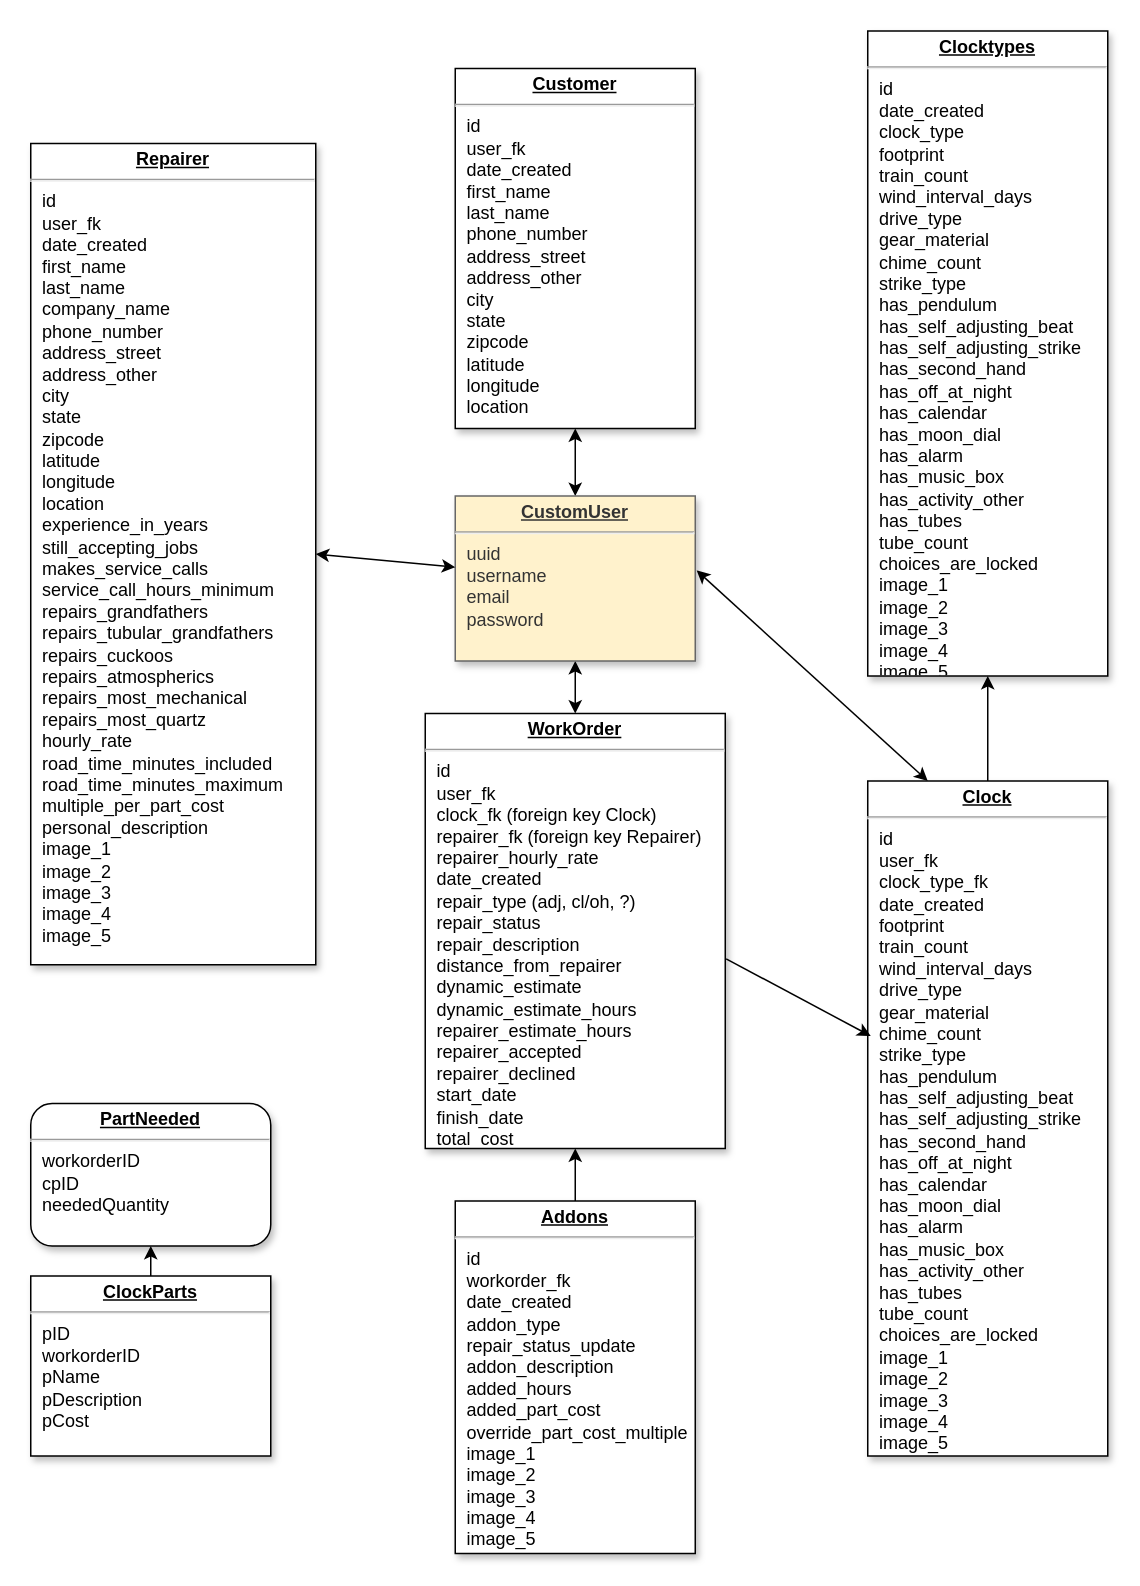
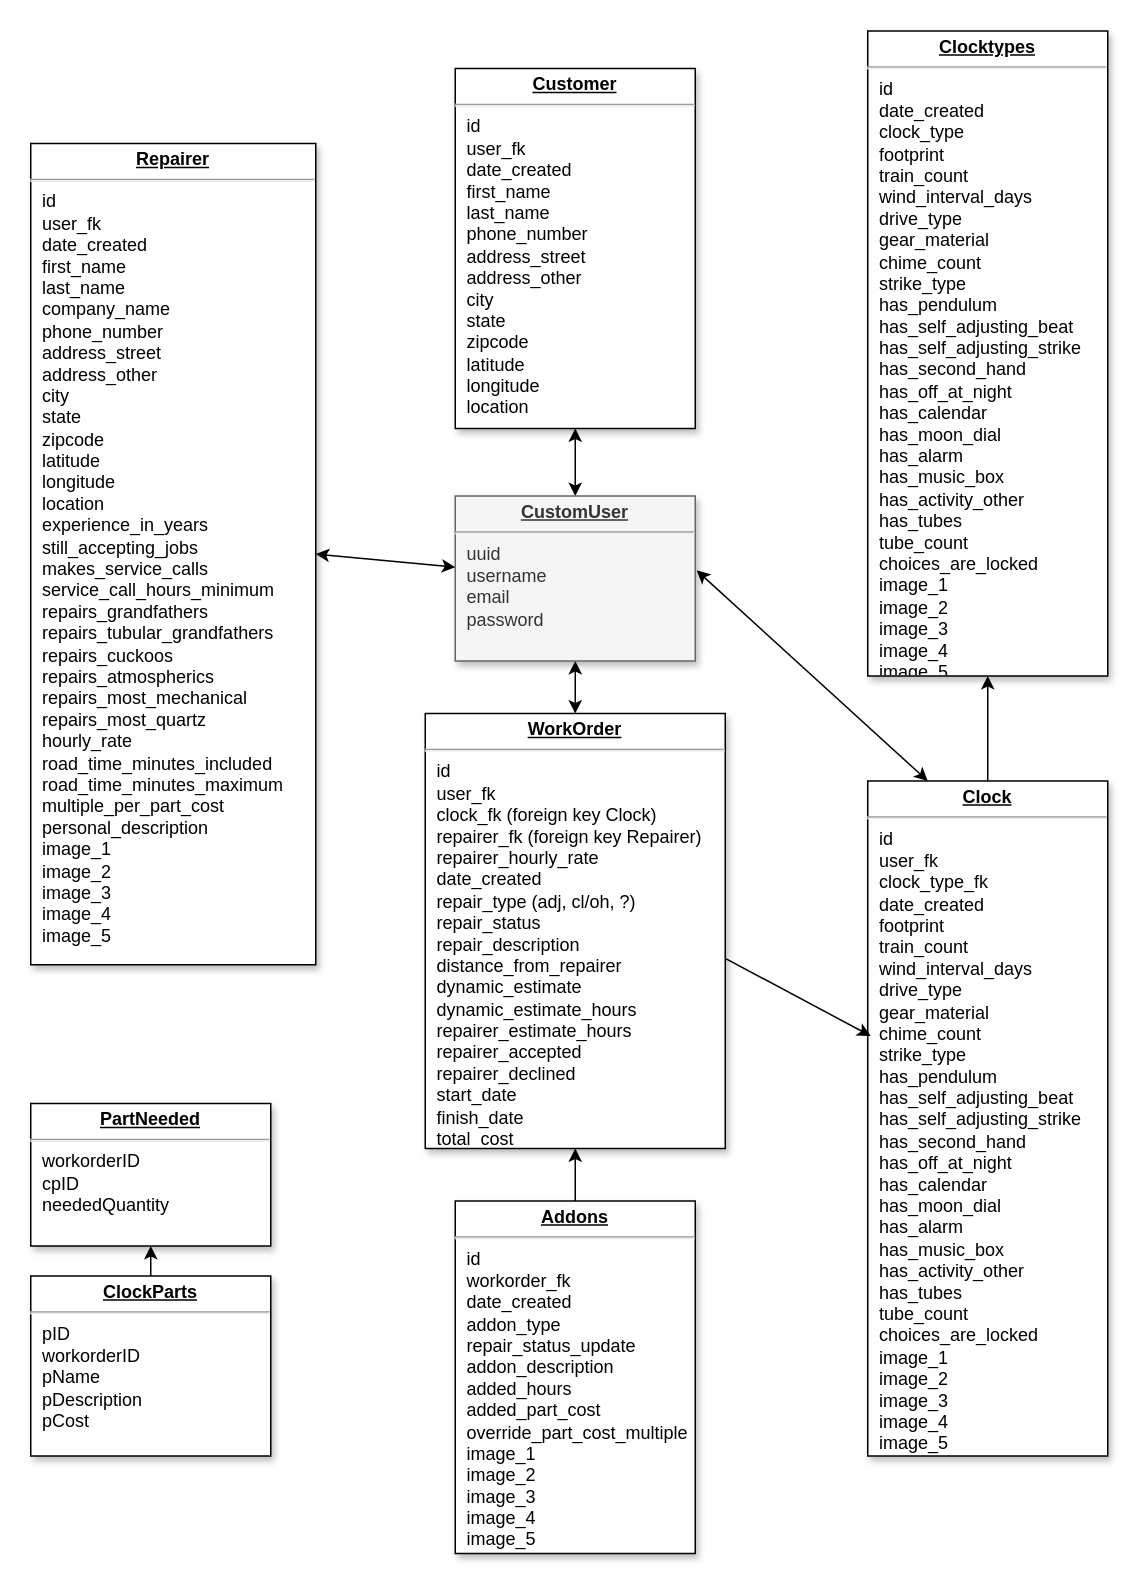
(575, 578) -> (575, 578)
(151, 1175) -> (151, 1175)
